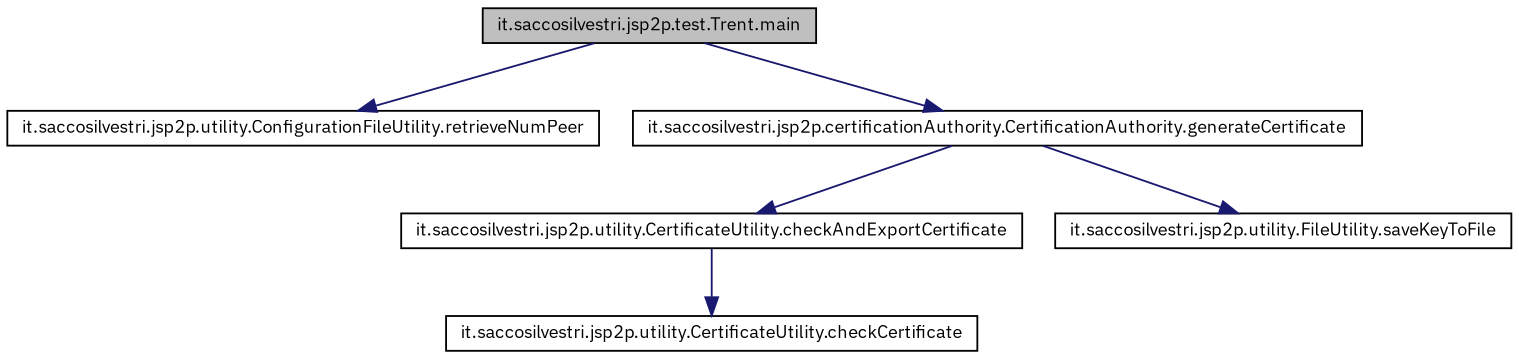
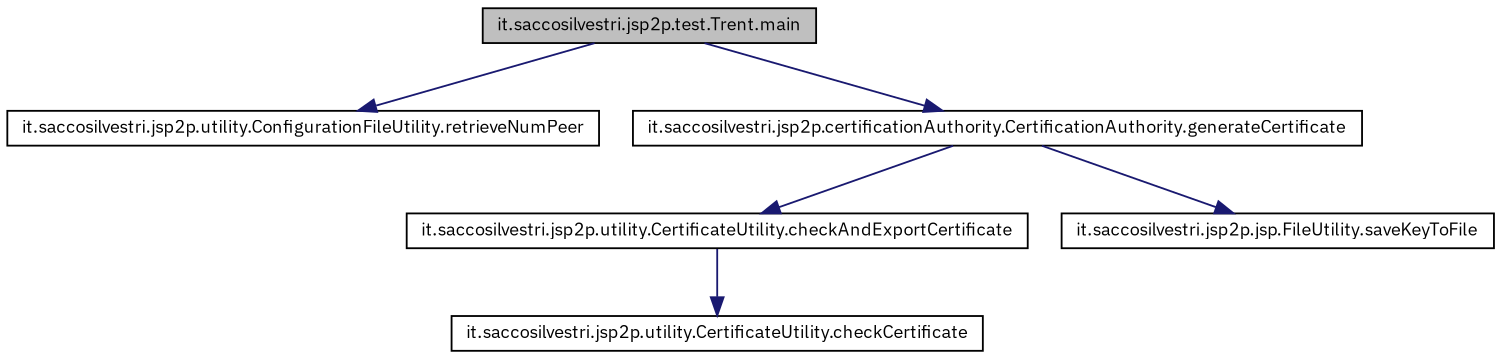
(1283, 231) -> (1278, 231)
